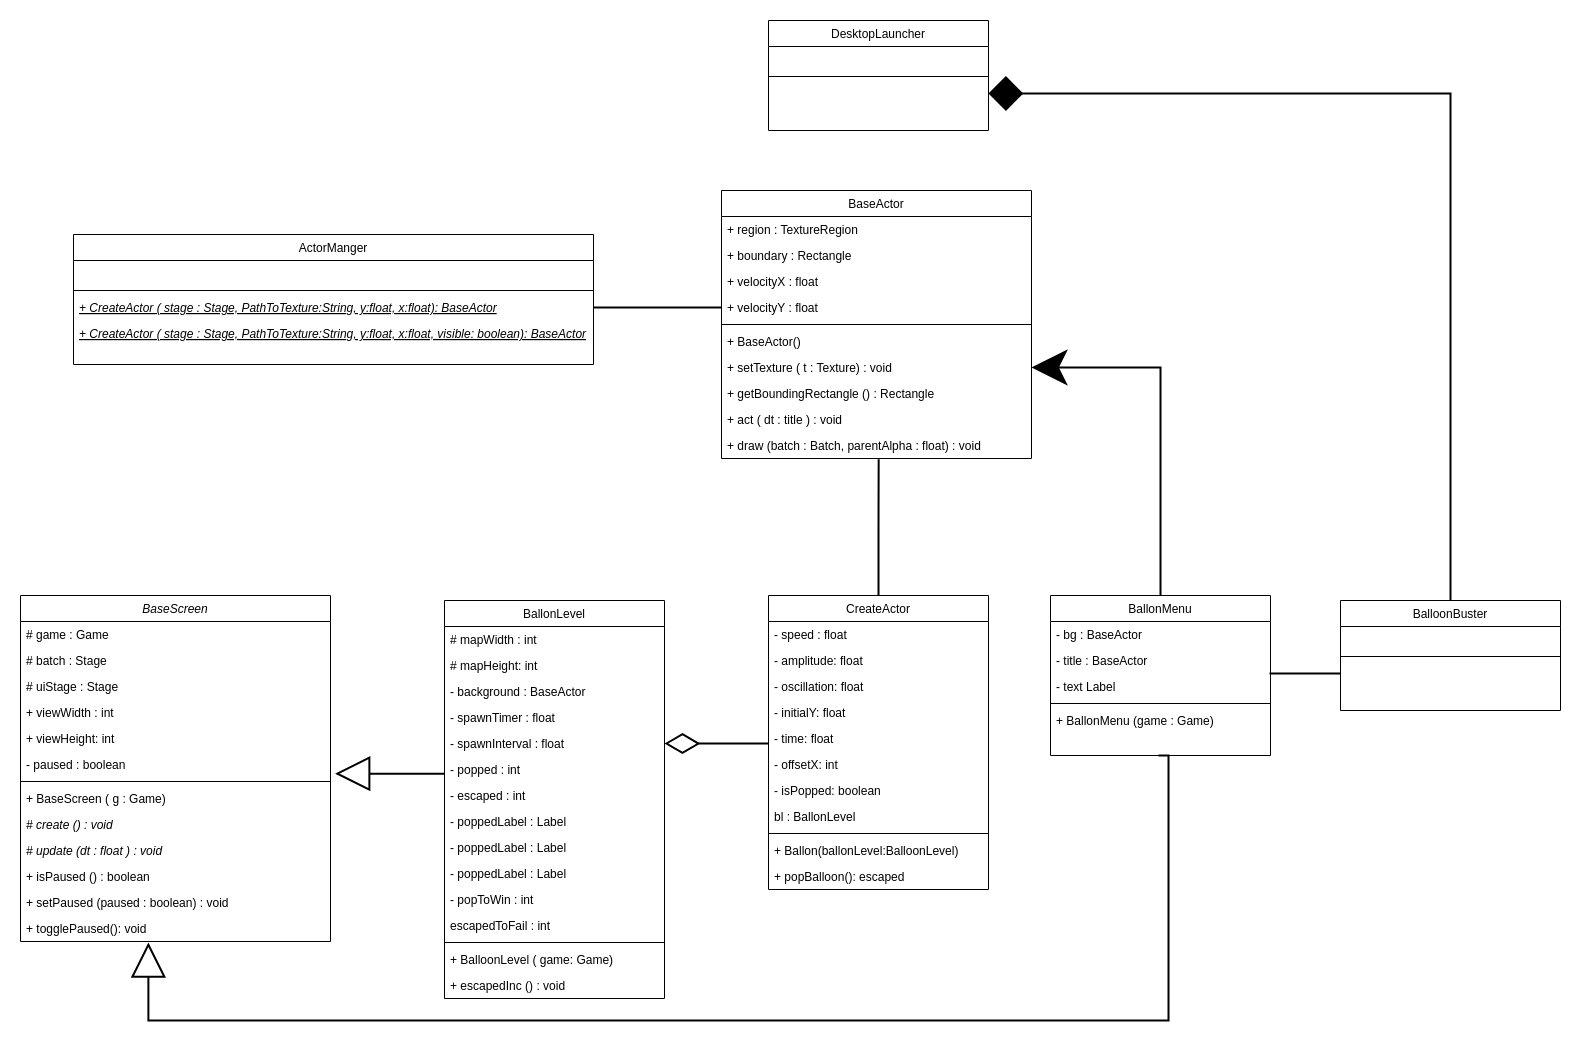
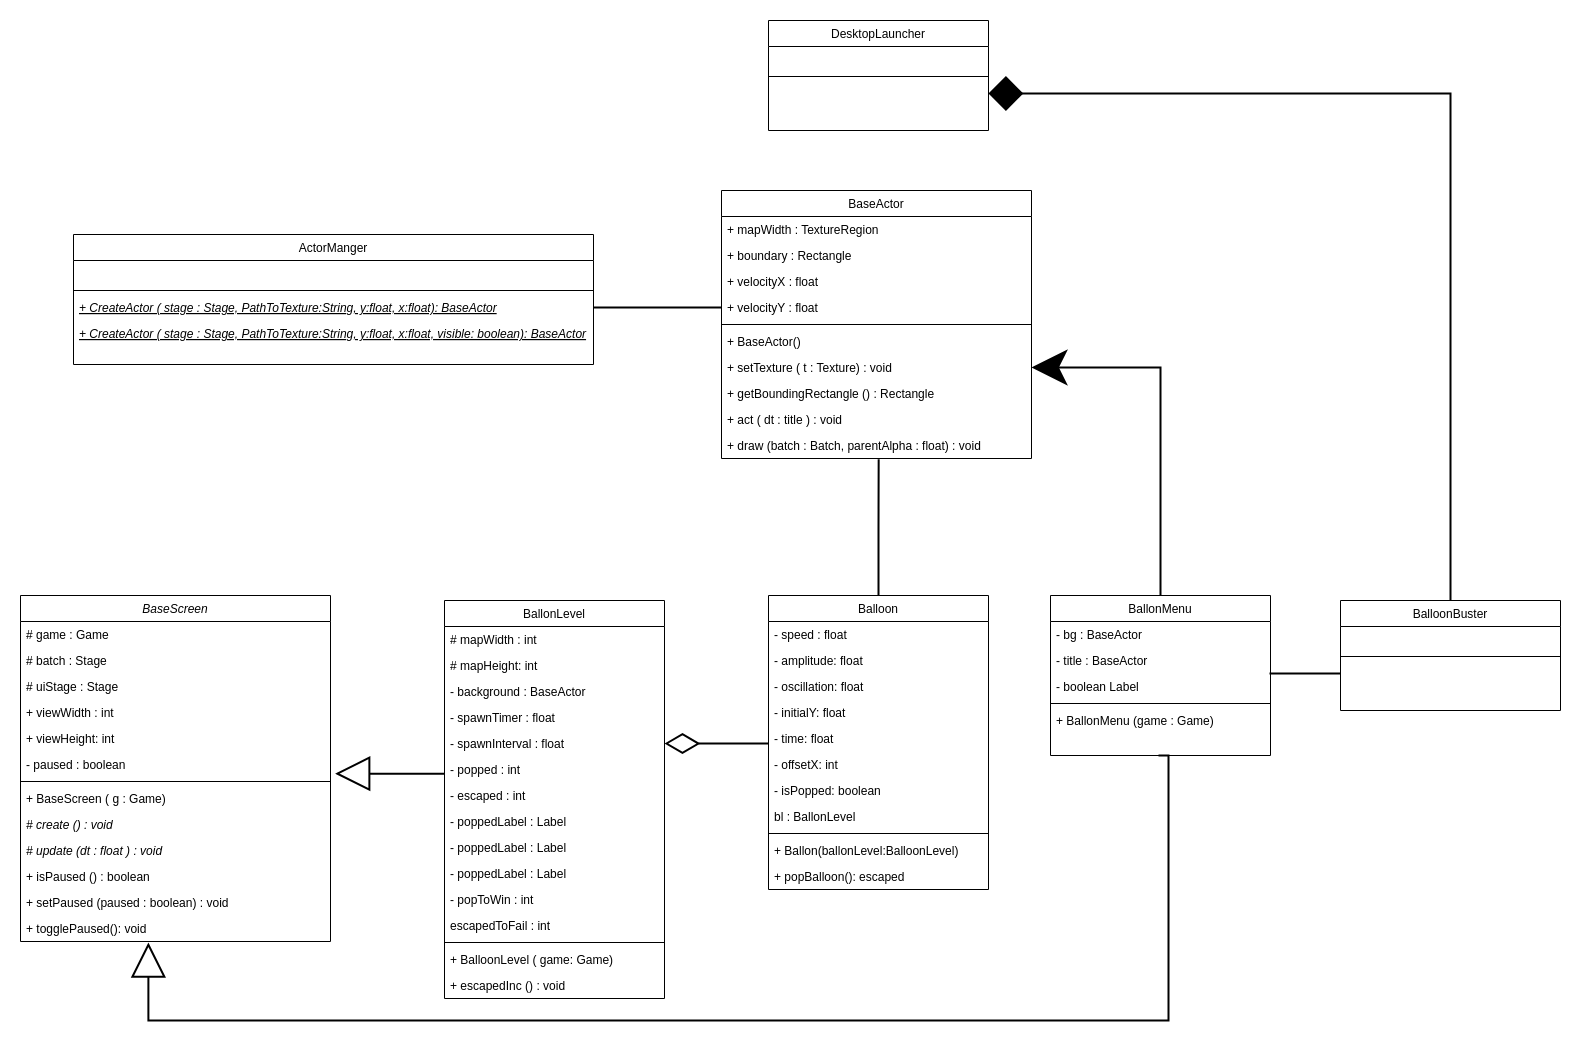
(798, 230) -> (805, 230)
(878, 609) -> (878, 609)
(1092, 687) -> (1100, 687)
